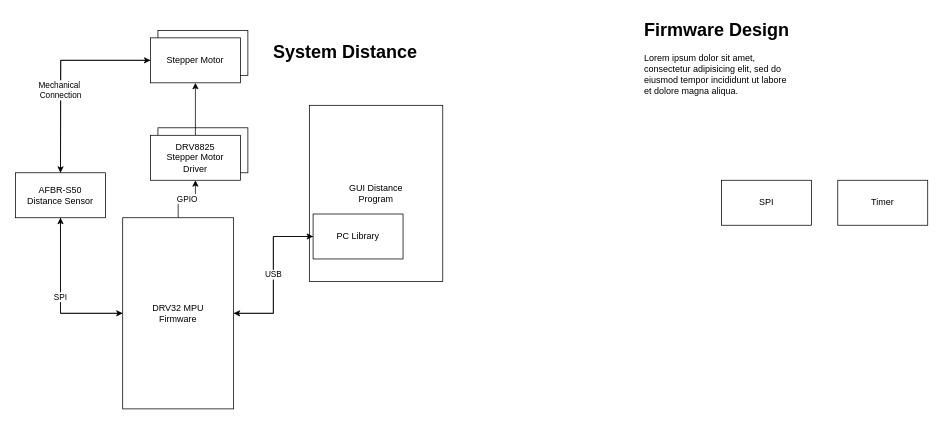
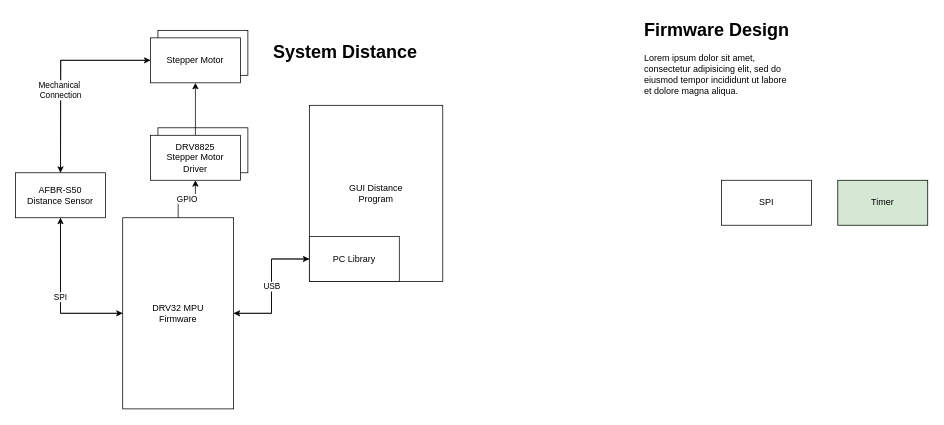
(883, 203) -> (883, 203)
(358, 237) -> (354, 259)
